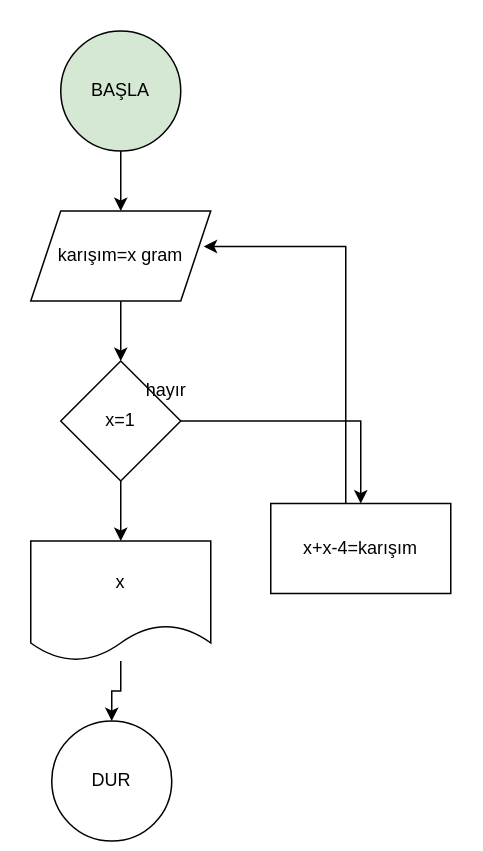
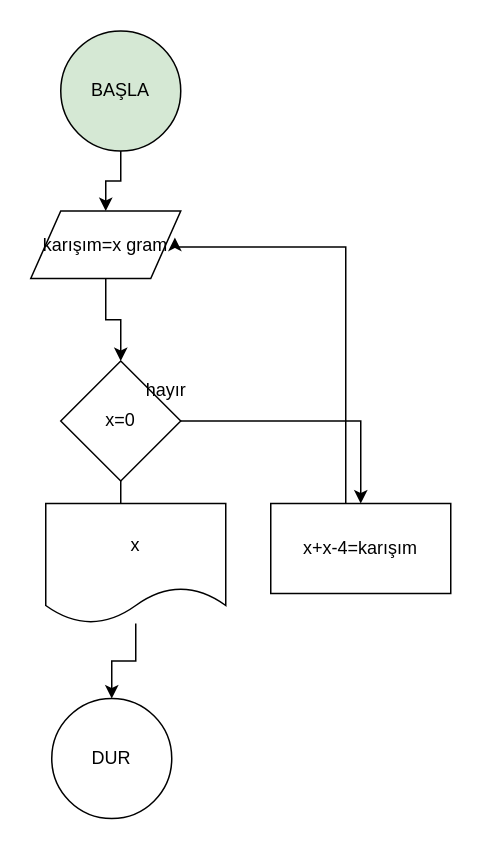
(121, 256) -> (106, 245)
(121, 421) -> (121, 421)
(121, 601) -> (136, 563)
(112, 781) -> (112, 758)
